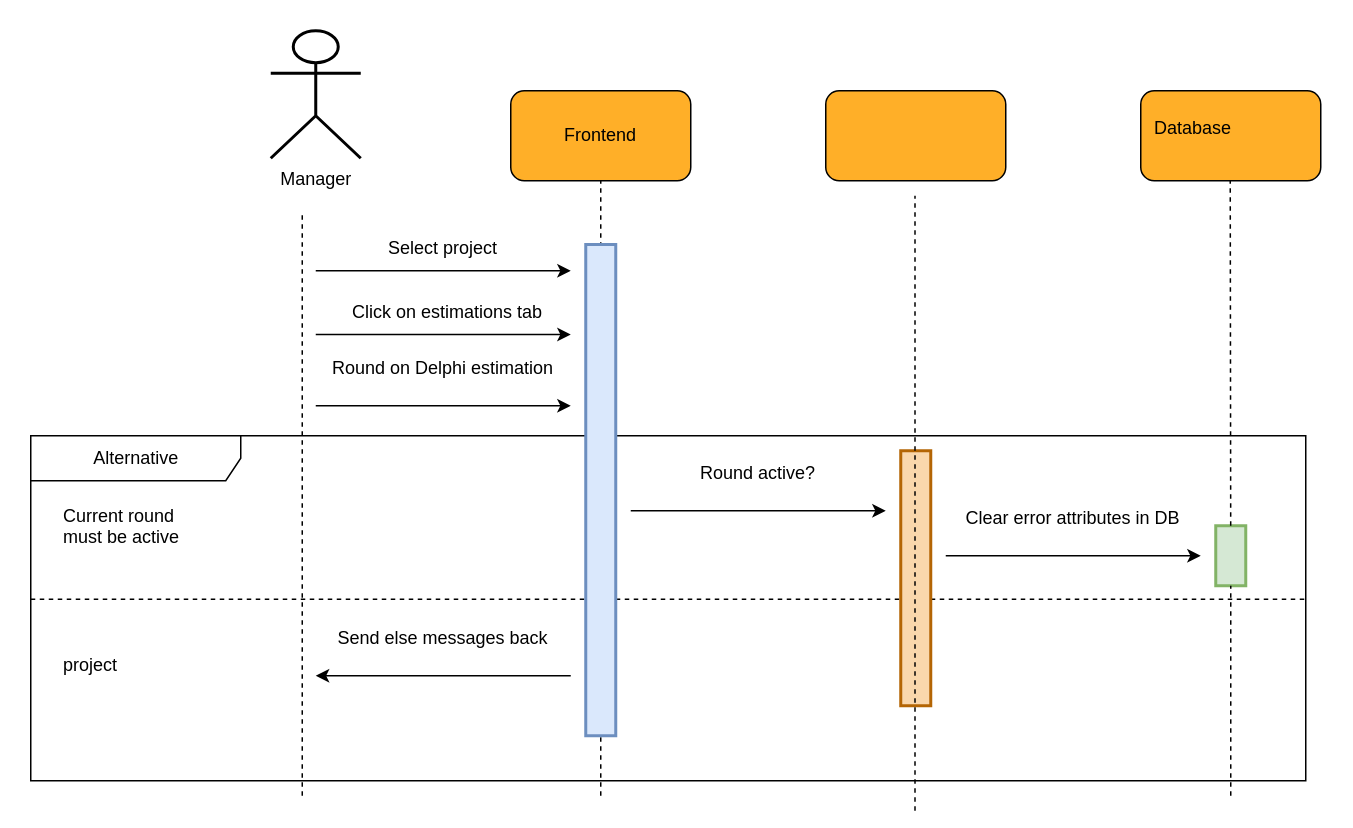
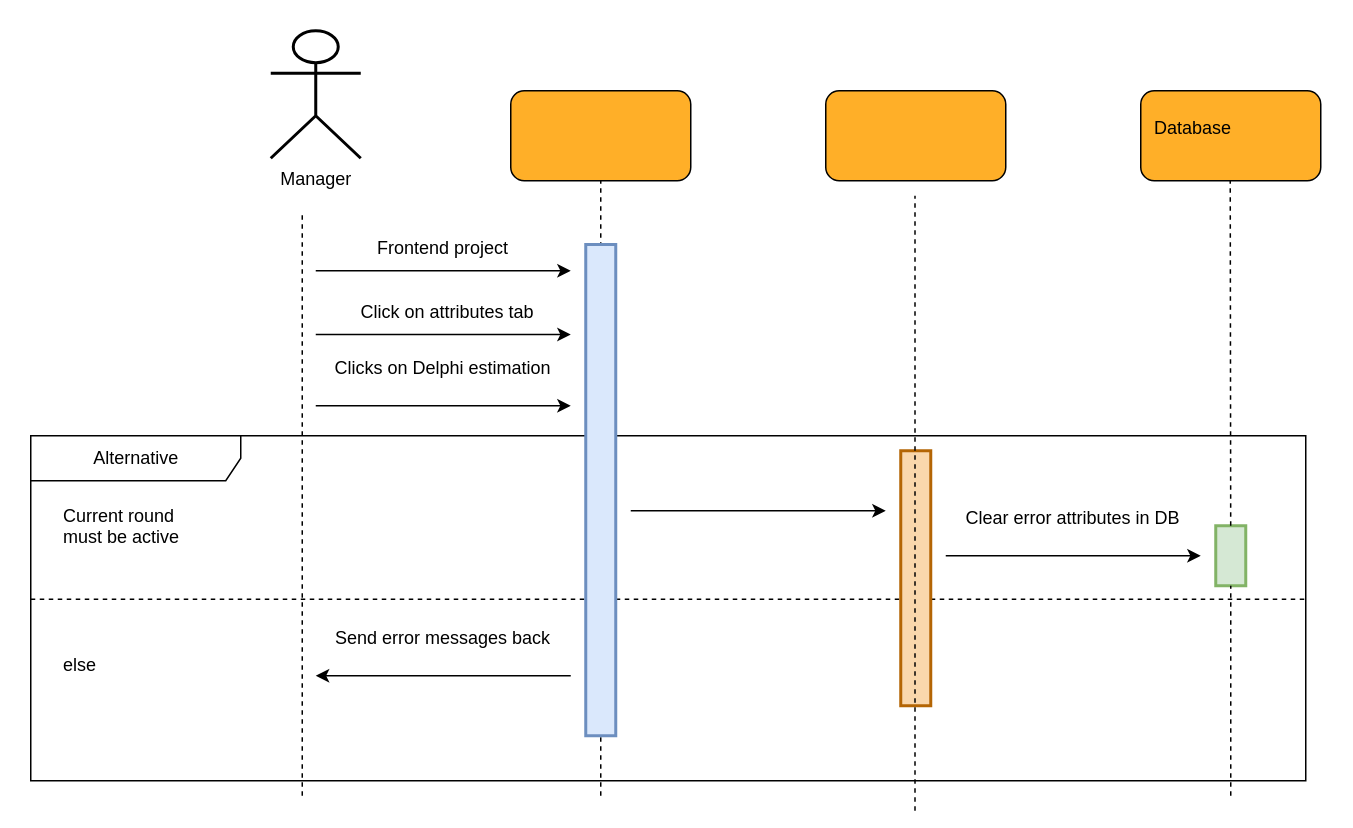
(601, 136) -> none
(443, 248) -> (443, 248)
(448, 313) -> (448, 313)
(443, 368) -> (443, 368)
(758, 473) -> none
(443, 638) -> (443, 638)
(98, 665) -> (81, 665)
